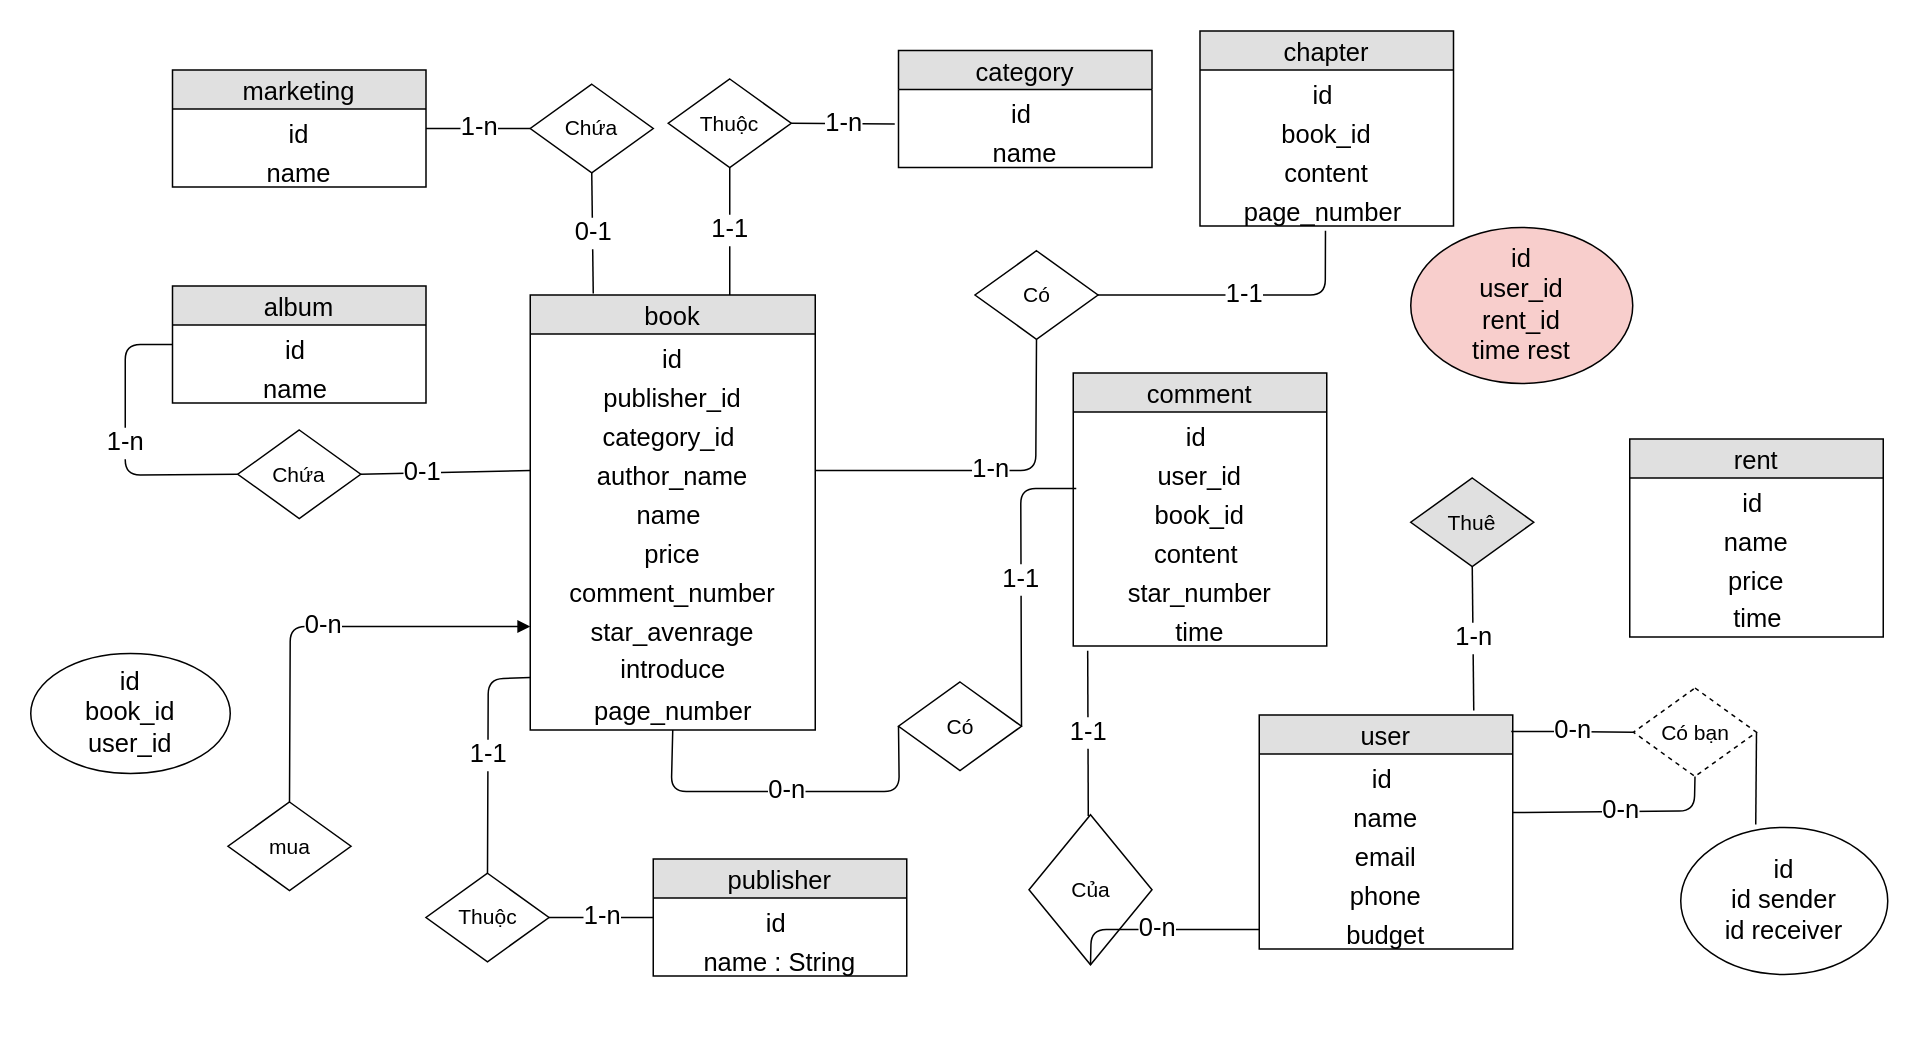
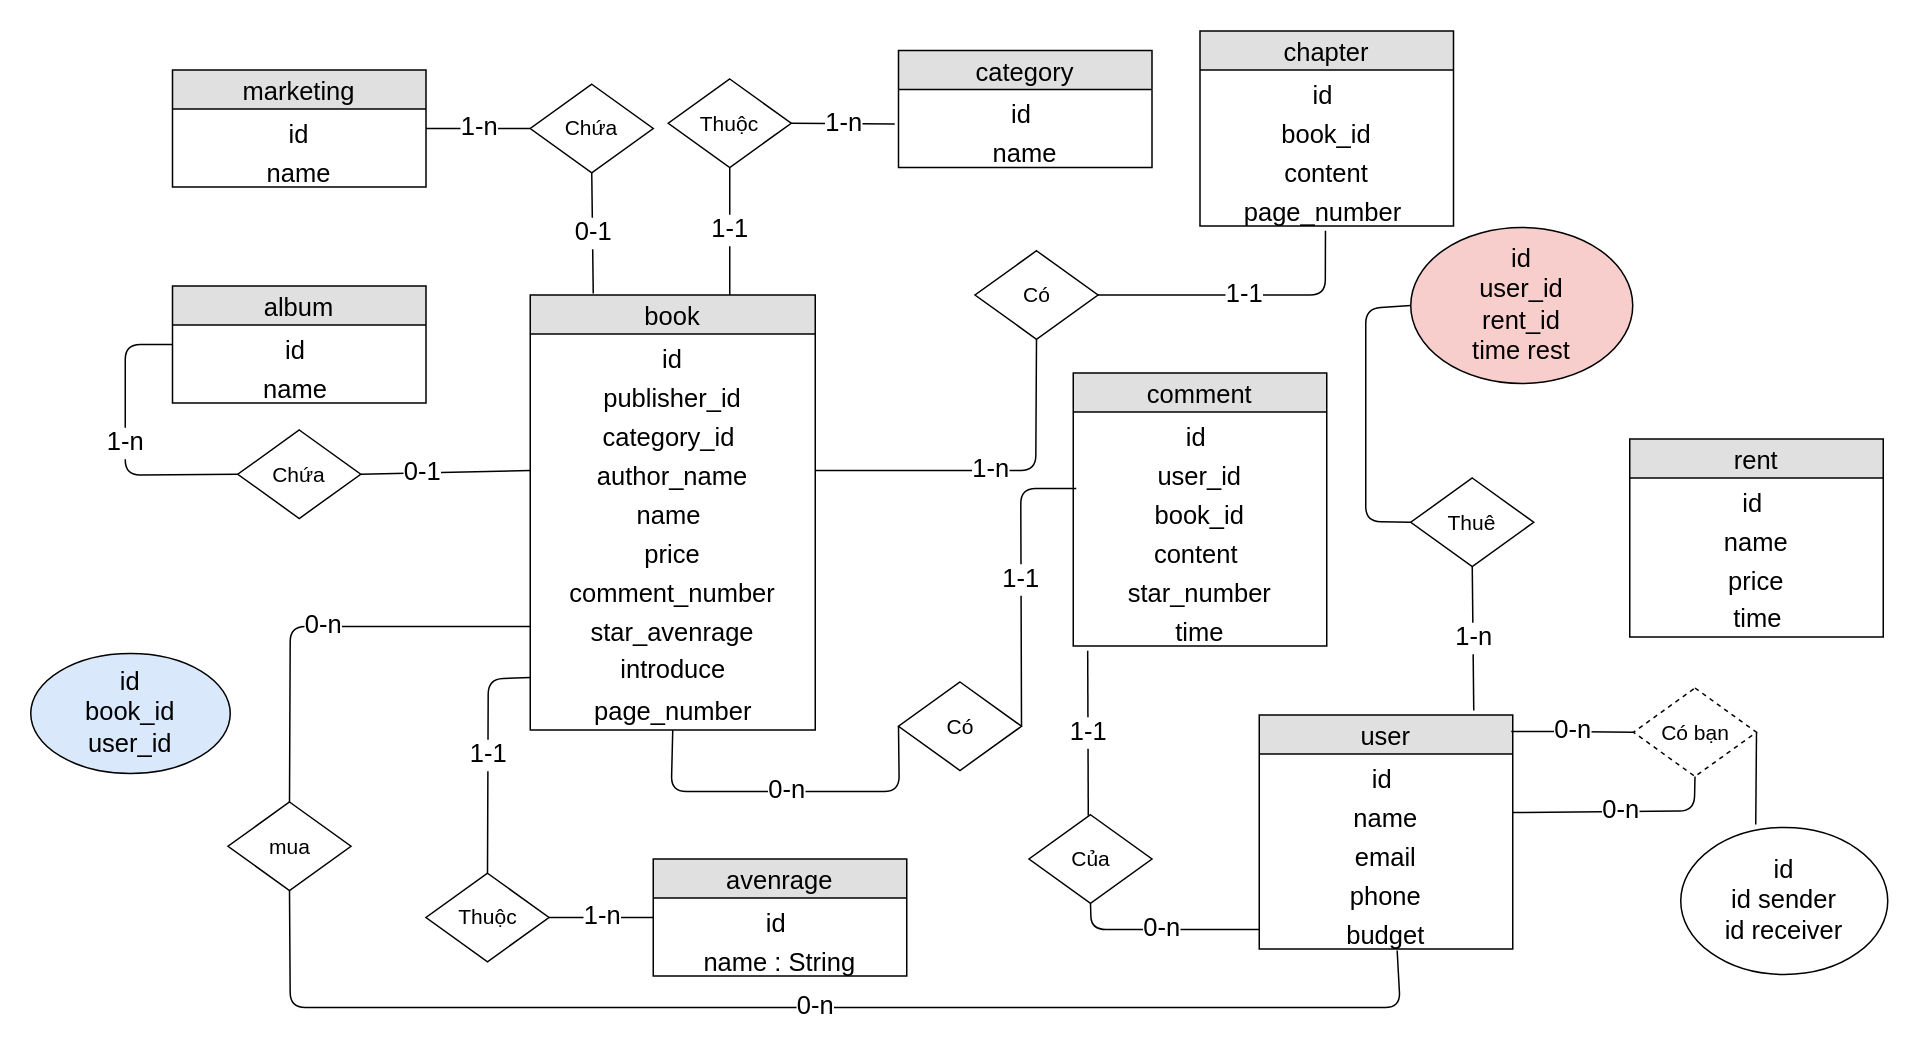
none -> (1366, 415)
(1472, 522) -> (1472, 522)
(516, 626) -> (522, 626)
(131, 713) -> (131, 713)
(779, 880) -> (779, 880)
(1091, 890) -> (1091, 859)
none -> (815, 1007)
